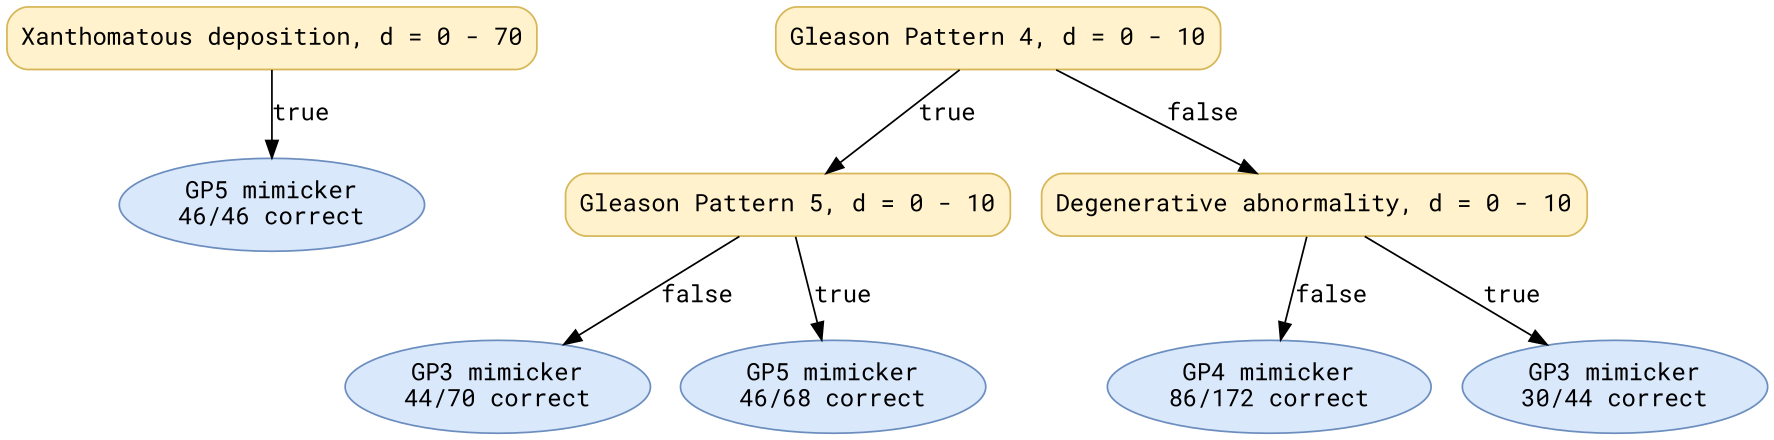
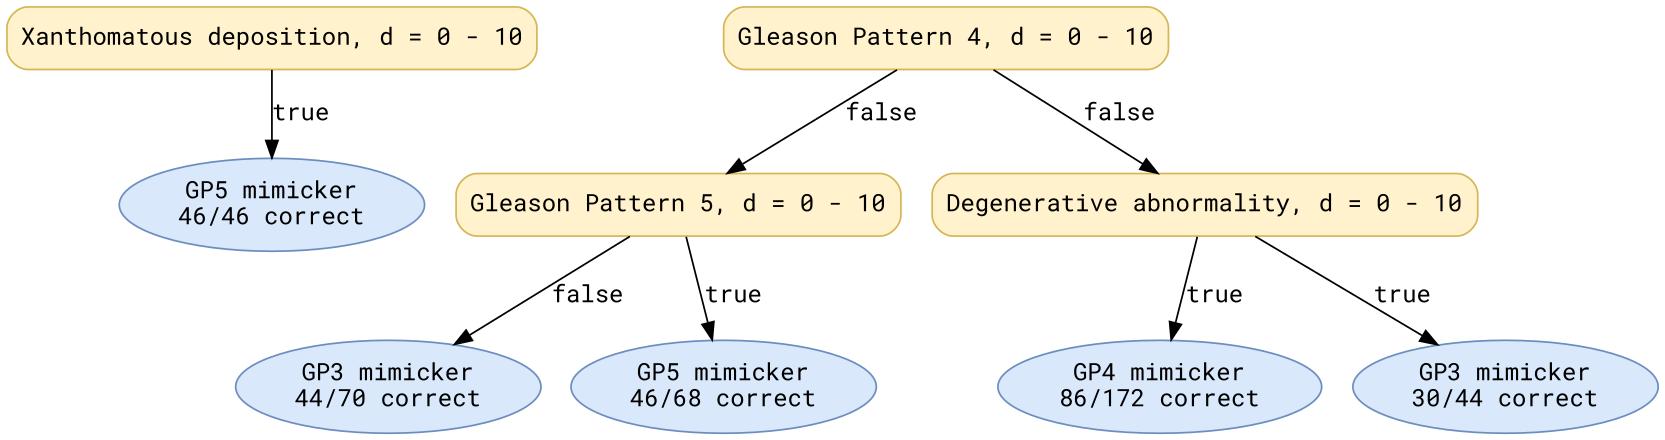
(272, 38) -> (272, 38)
(948, 114) -> (882, 114)
(1332, 296) -> (1215, 296)
